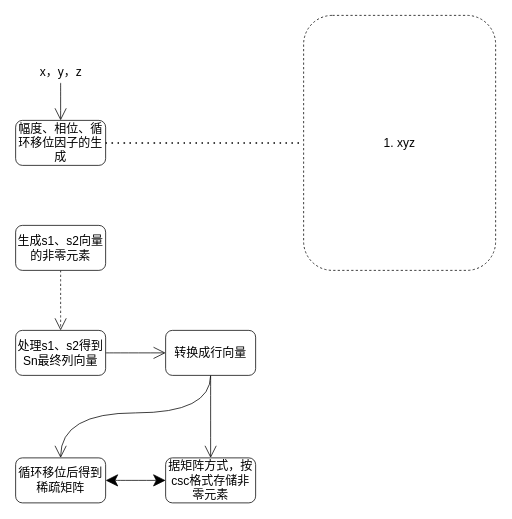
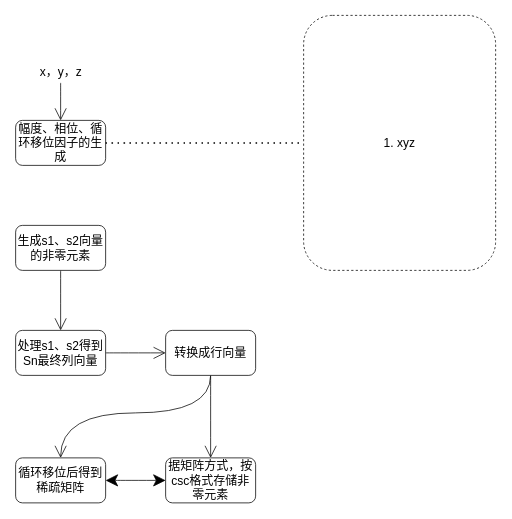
(60, 300) -> (60, 300)
